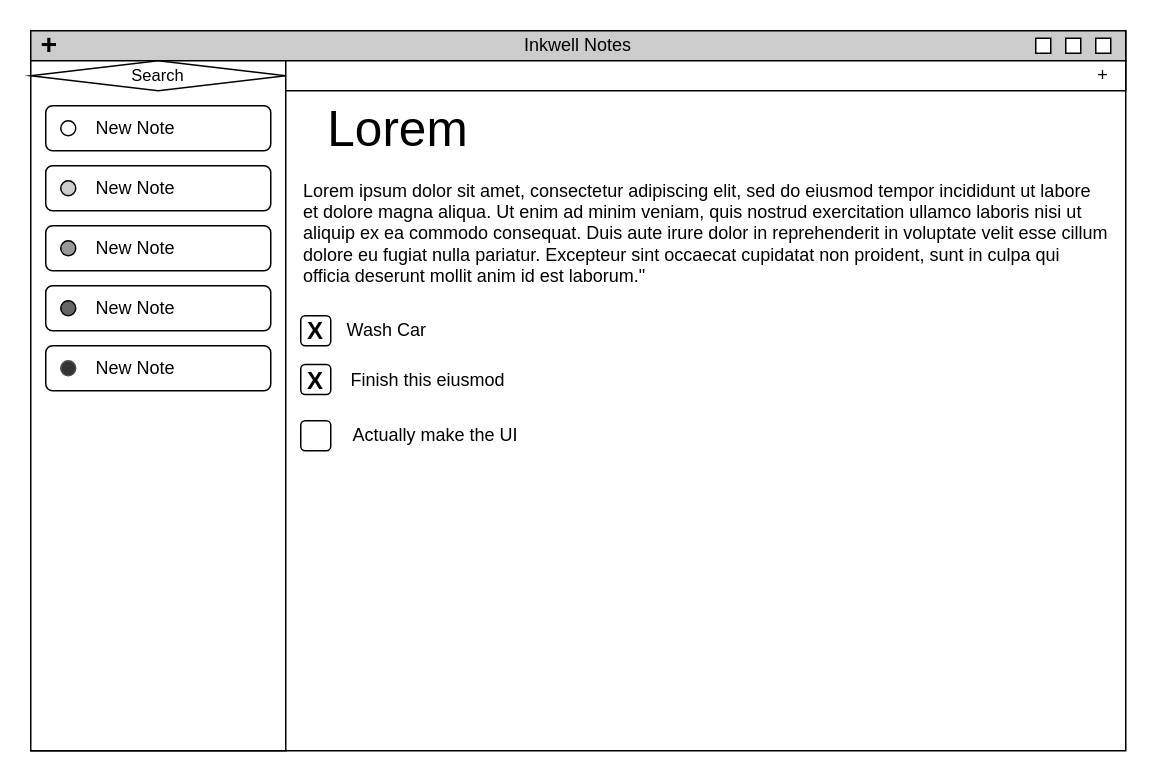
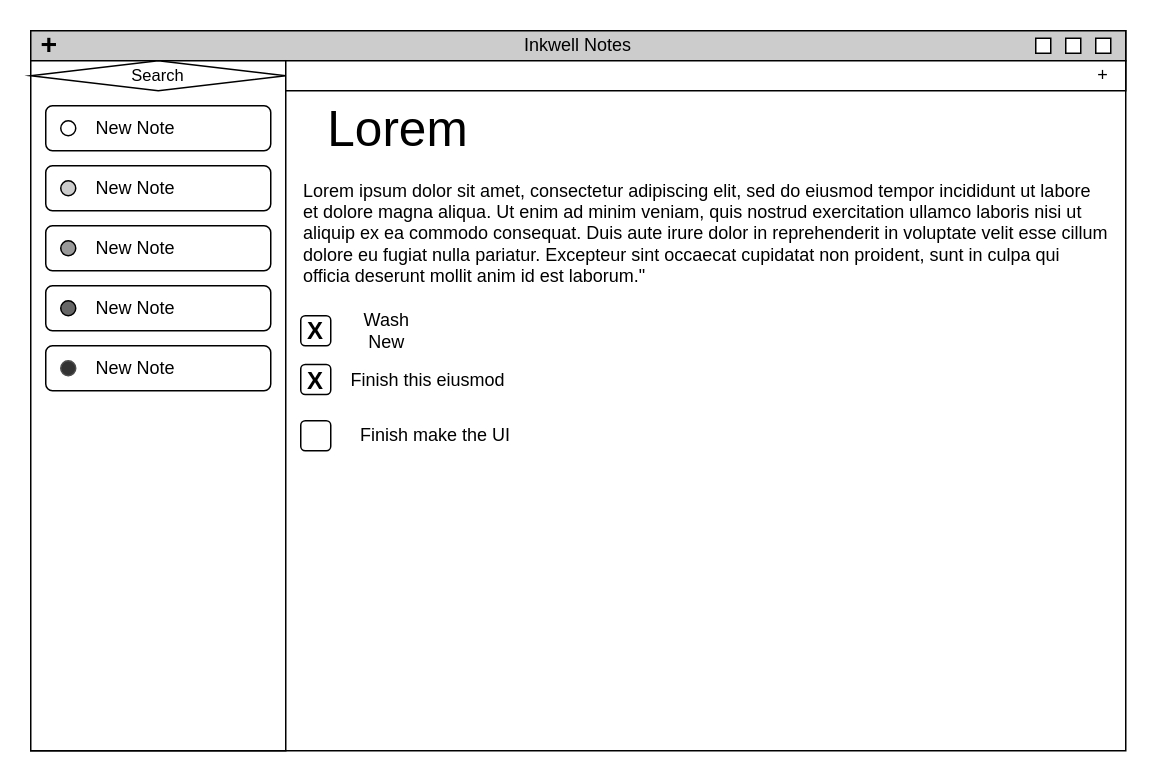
(387, 331) -> (387, 331)
(436, 436) -> (436, 436)
